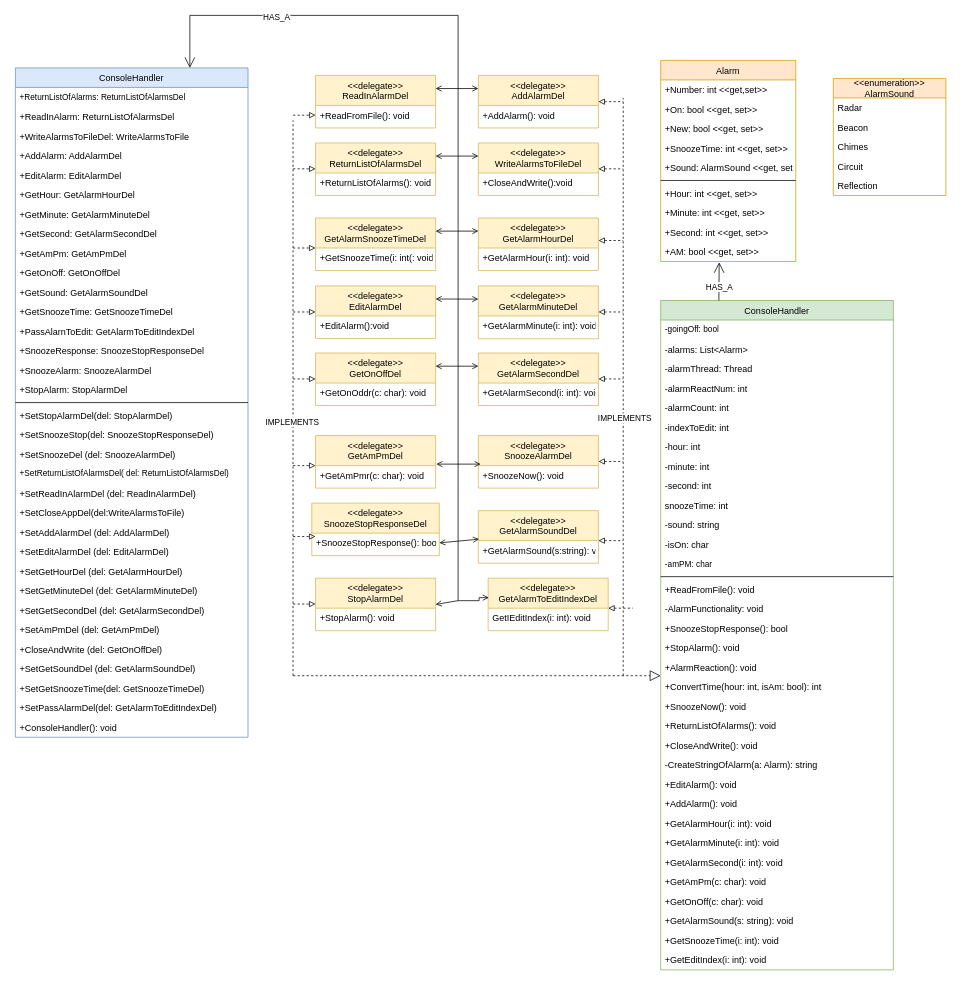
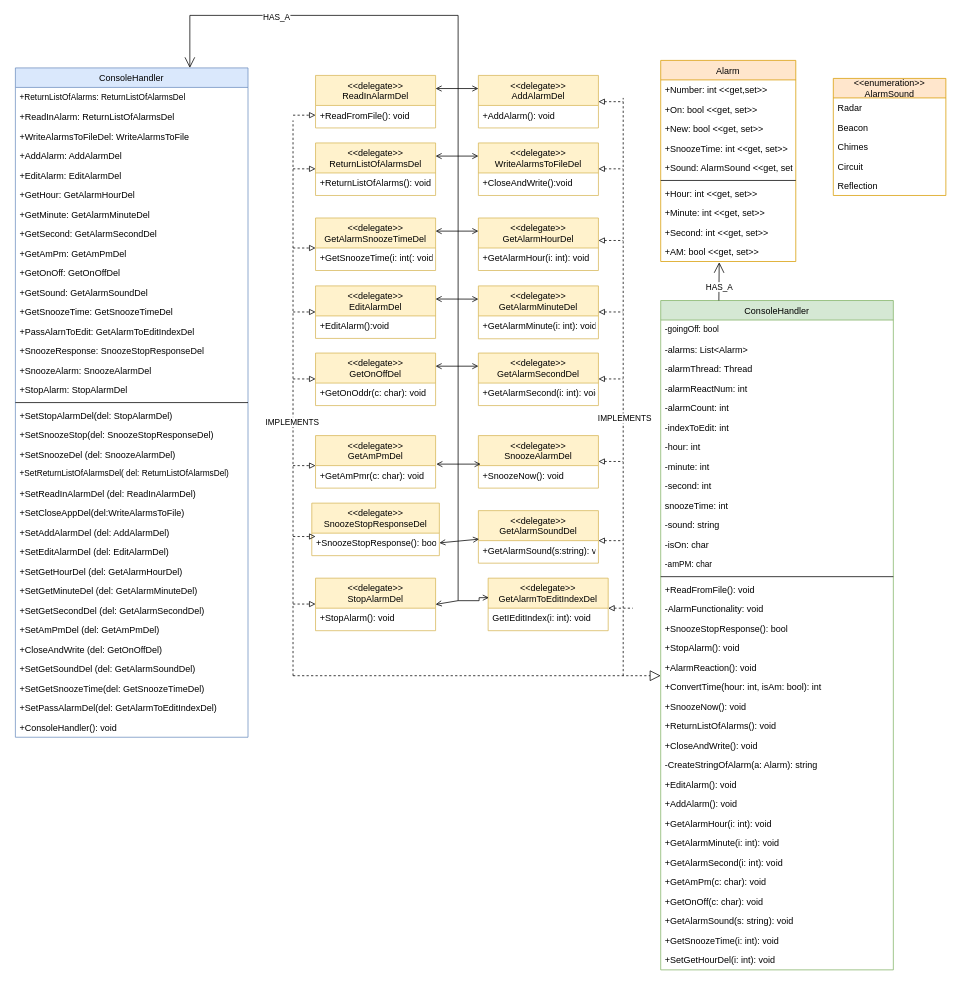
(723, 960) -> (726, 960)
